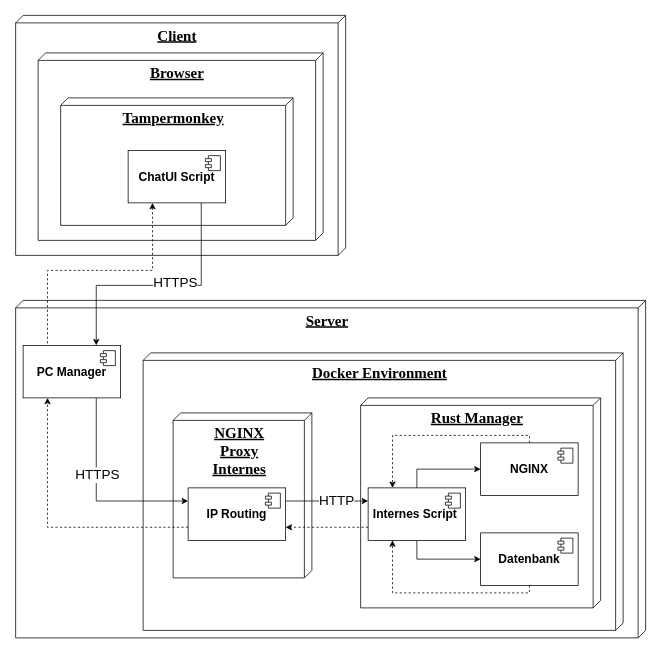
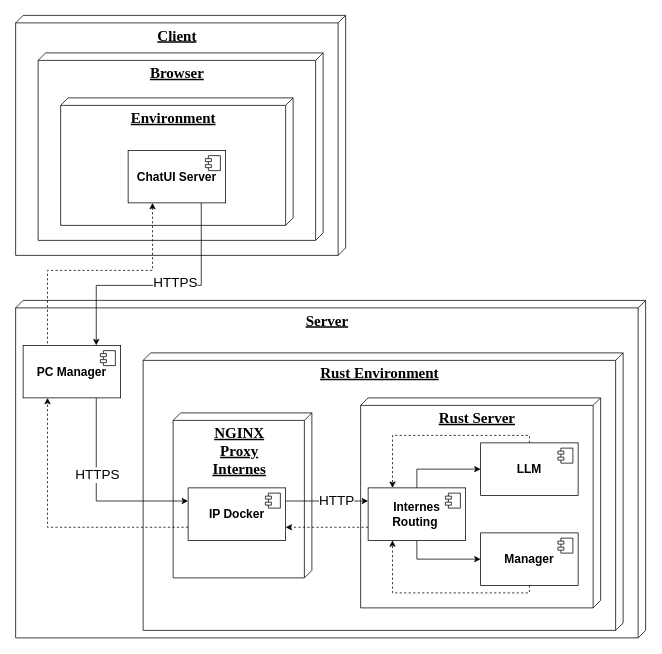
(173, 118) -> (173, 118)
(177, 177) -> (177, 177)
(380, 373) -> (380, 373)
(477, 418) -> (477, 418)
(529, 469) -> (529, 469)
(237, 514) -> (237, 514)
(417, 514) -> (417, 514)
(529, 559) -> (529, 559)
